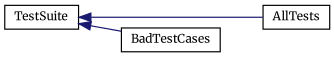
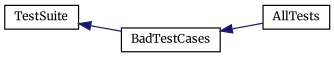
(177, 17) -> (248, 26)
